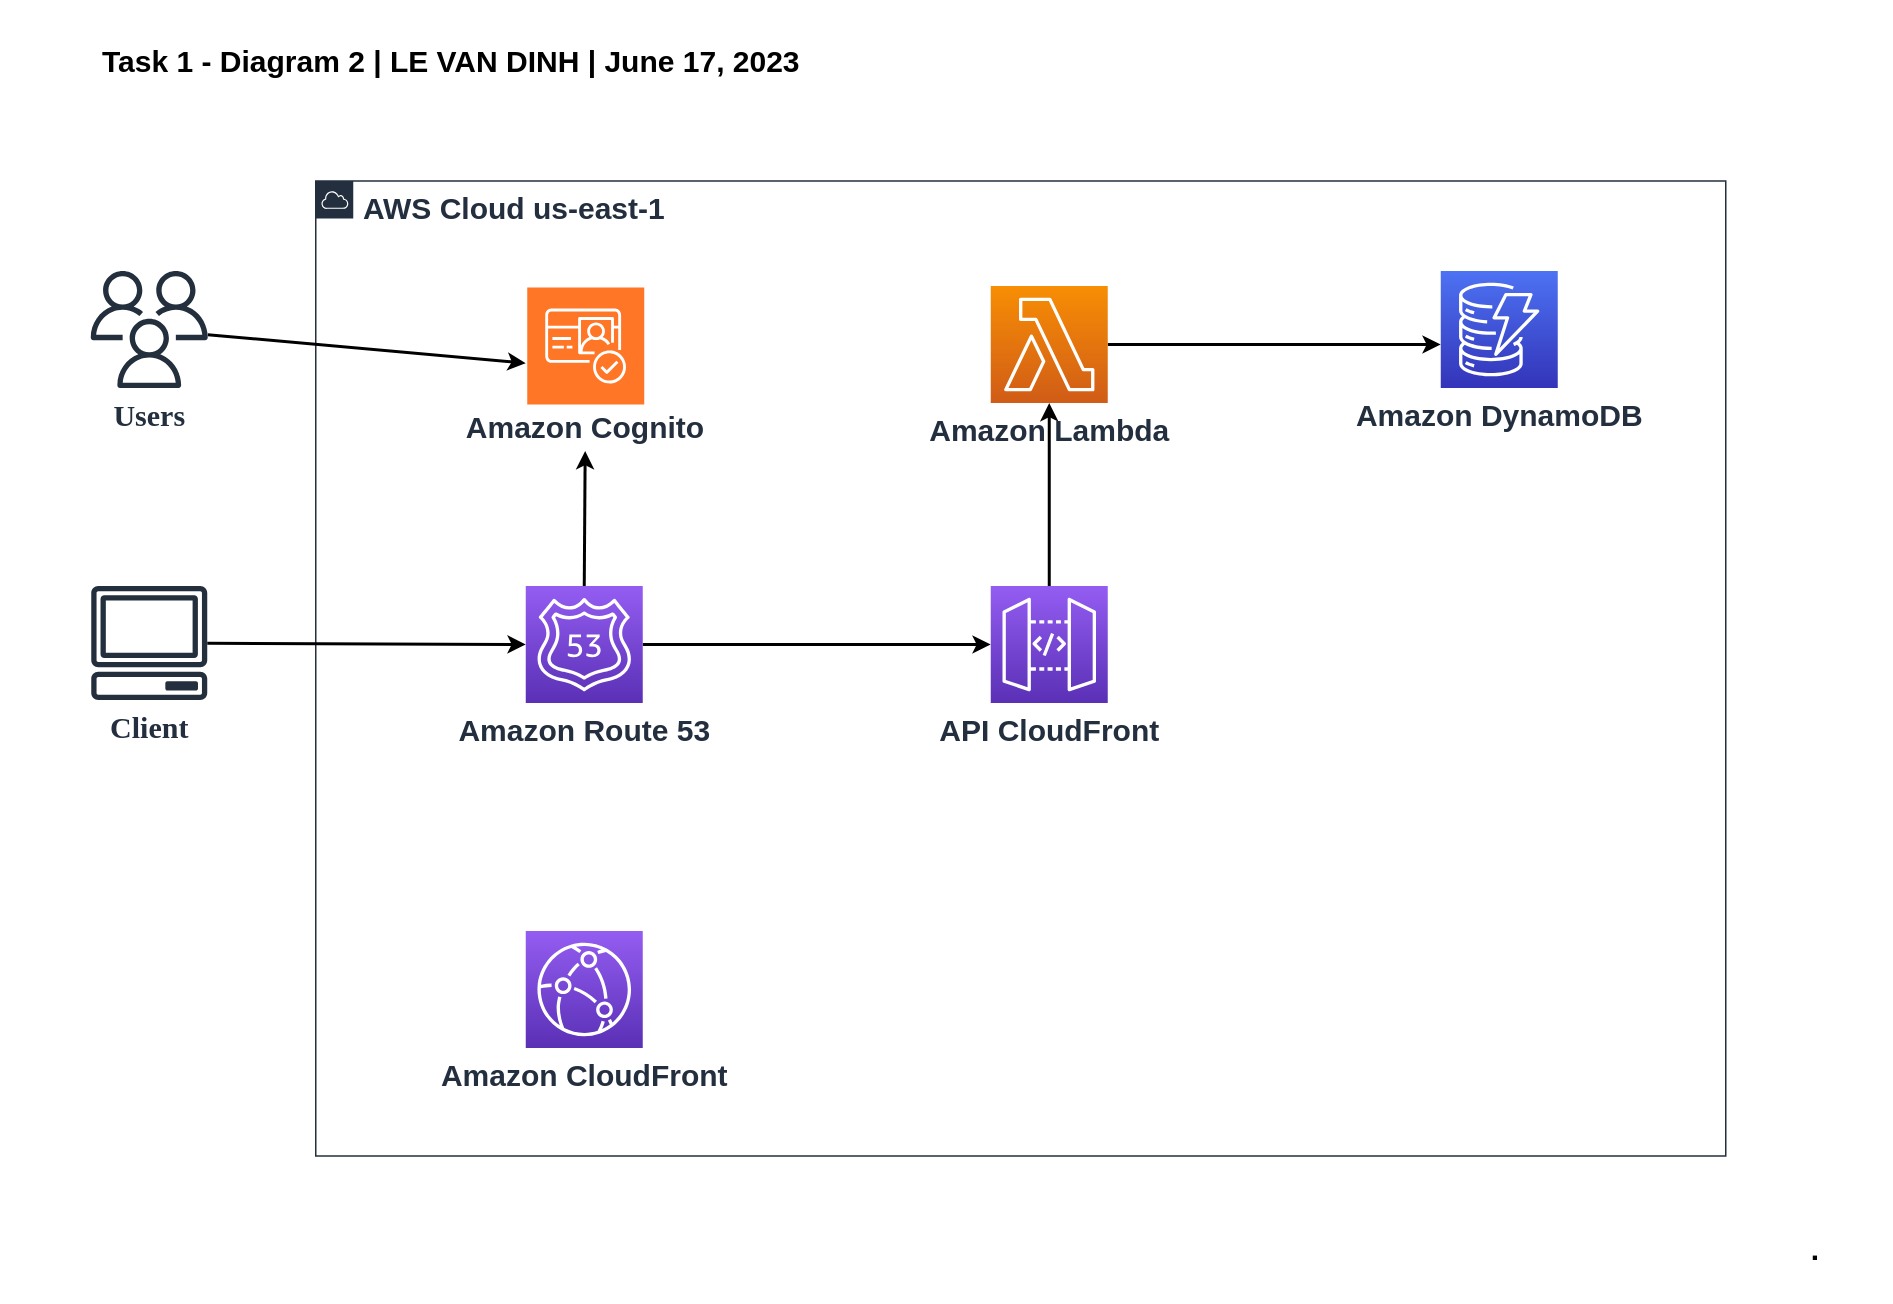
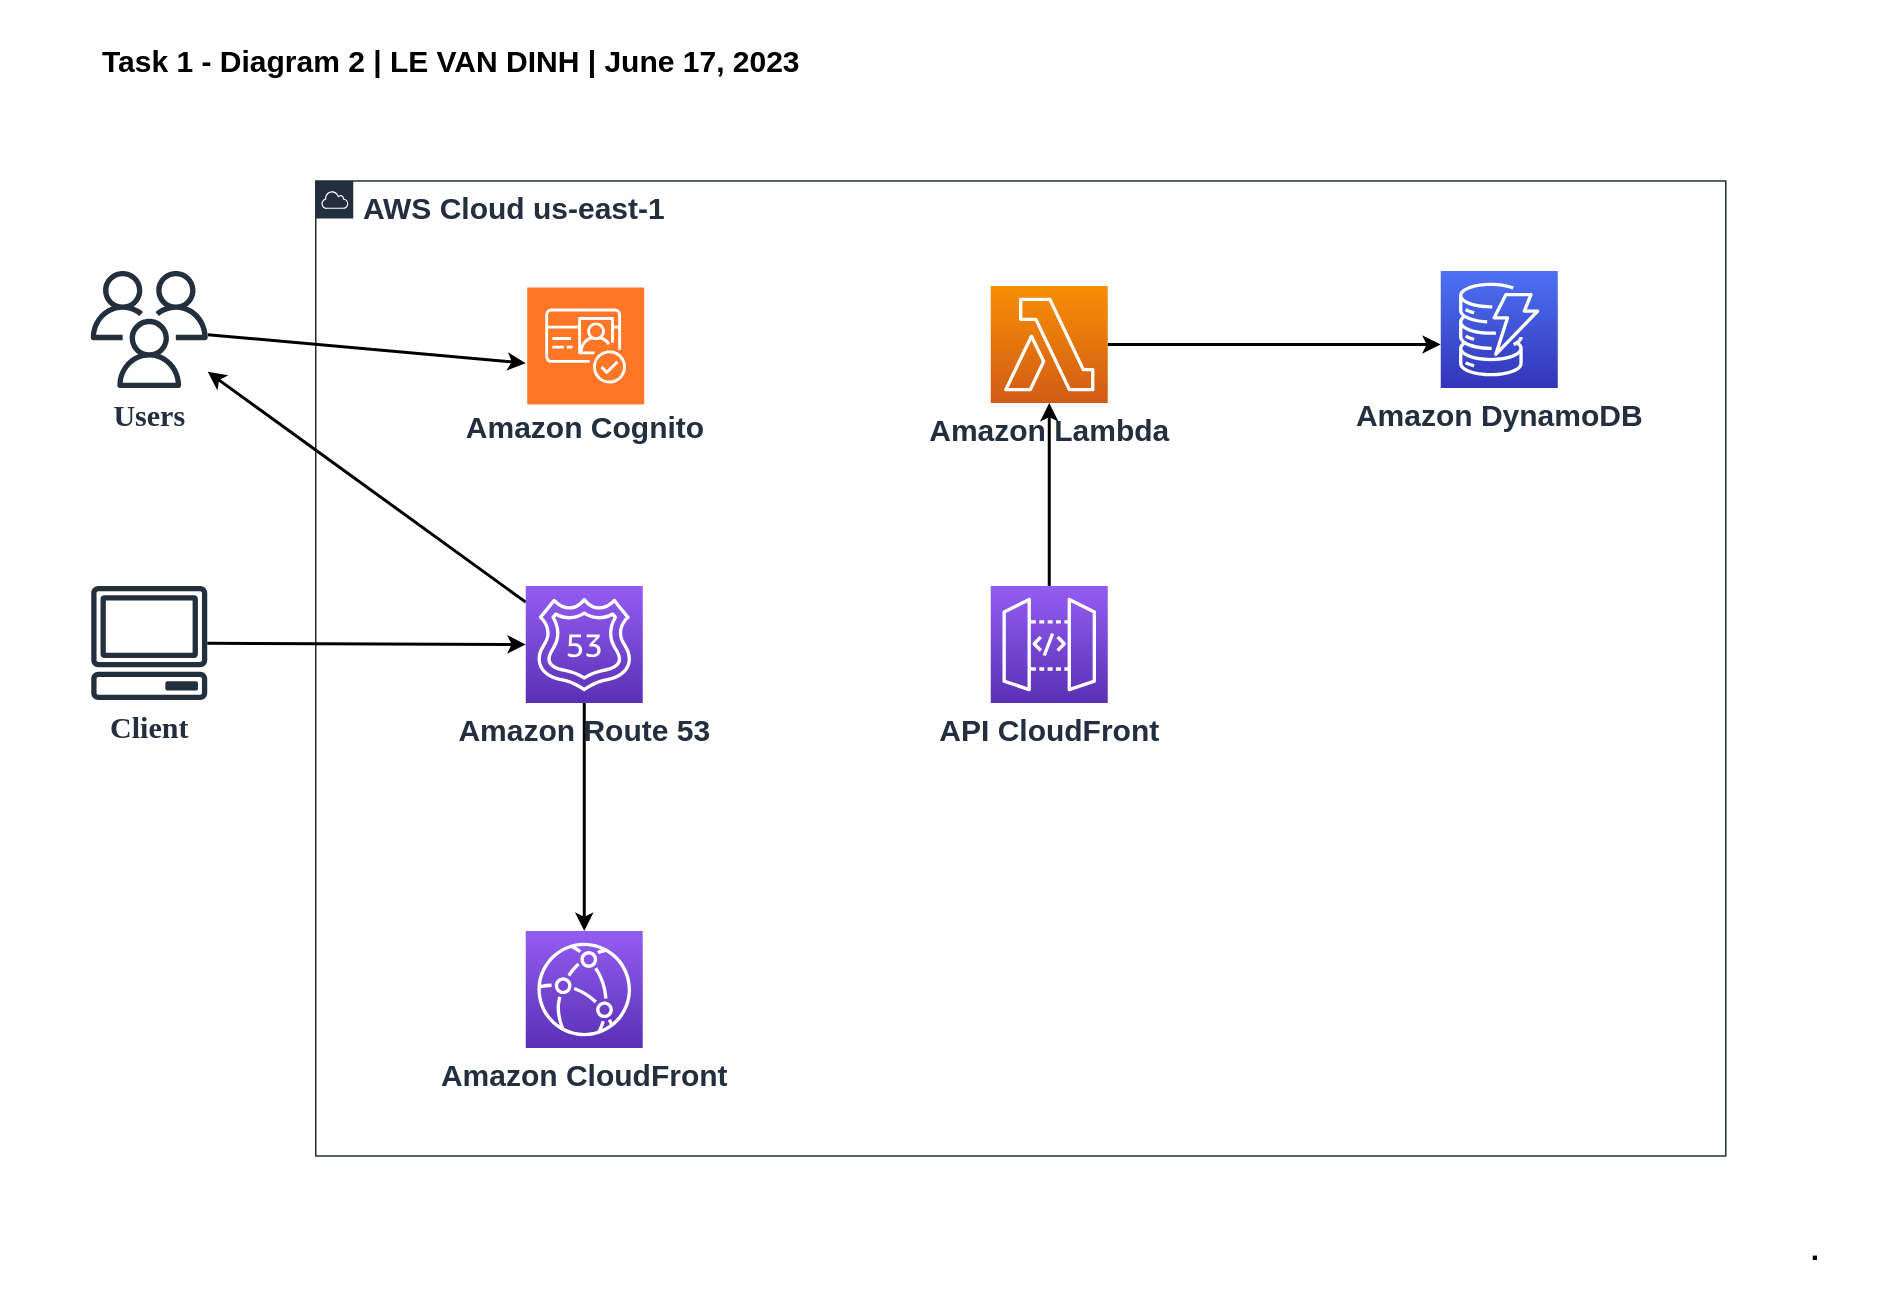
(585, 524) -> none
(810, 644) -> (372, 490)
none -> (584, 810)
